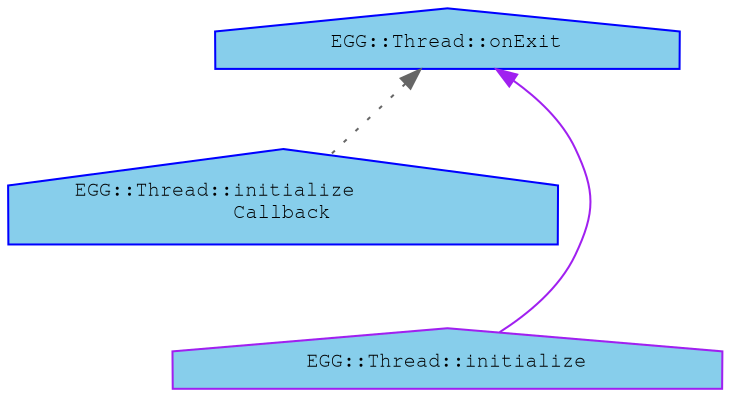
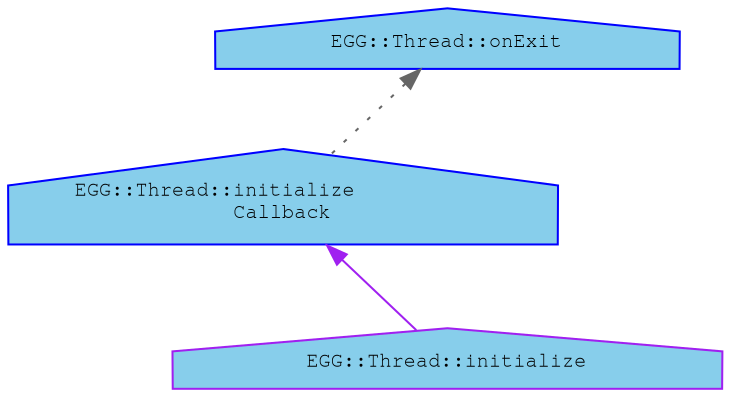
(590, 210) -> (379, 295)
